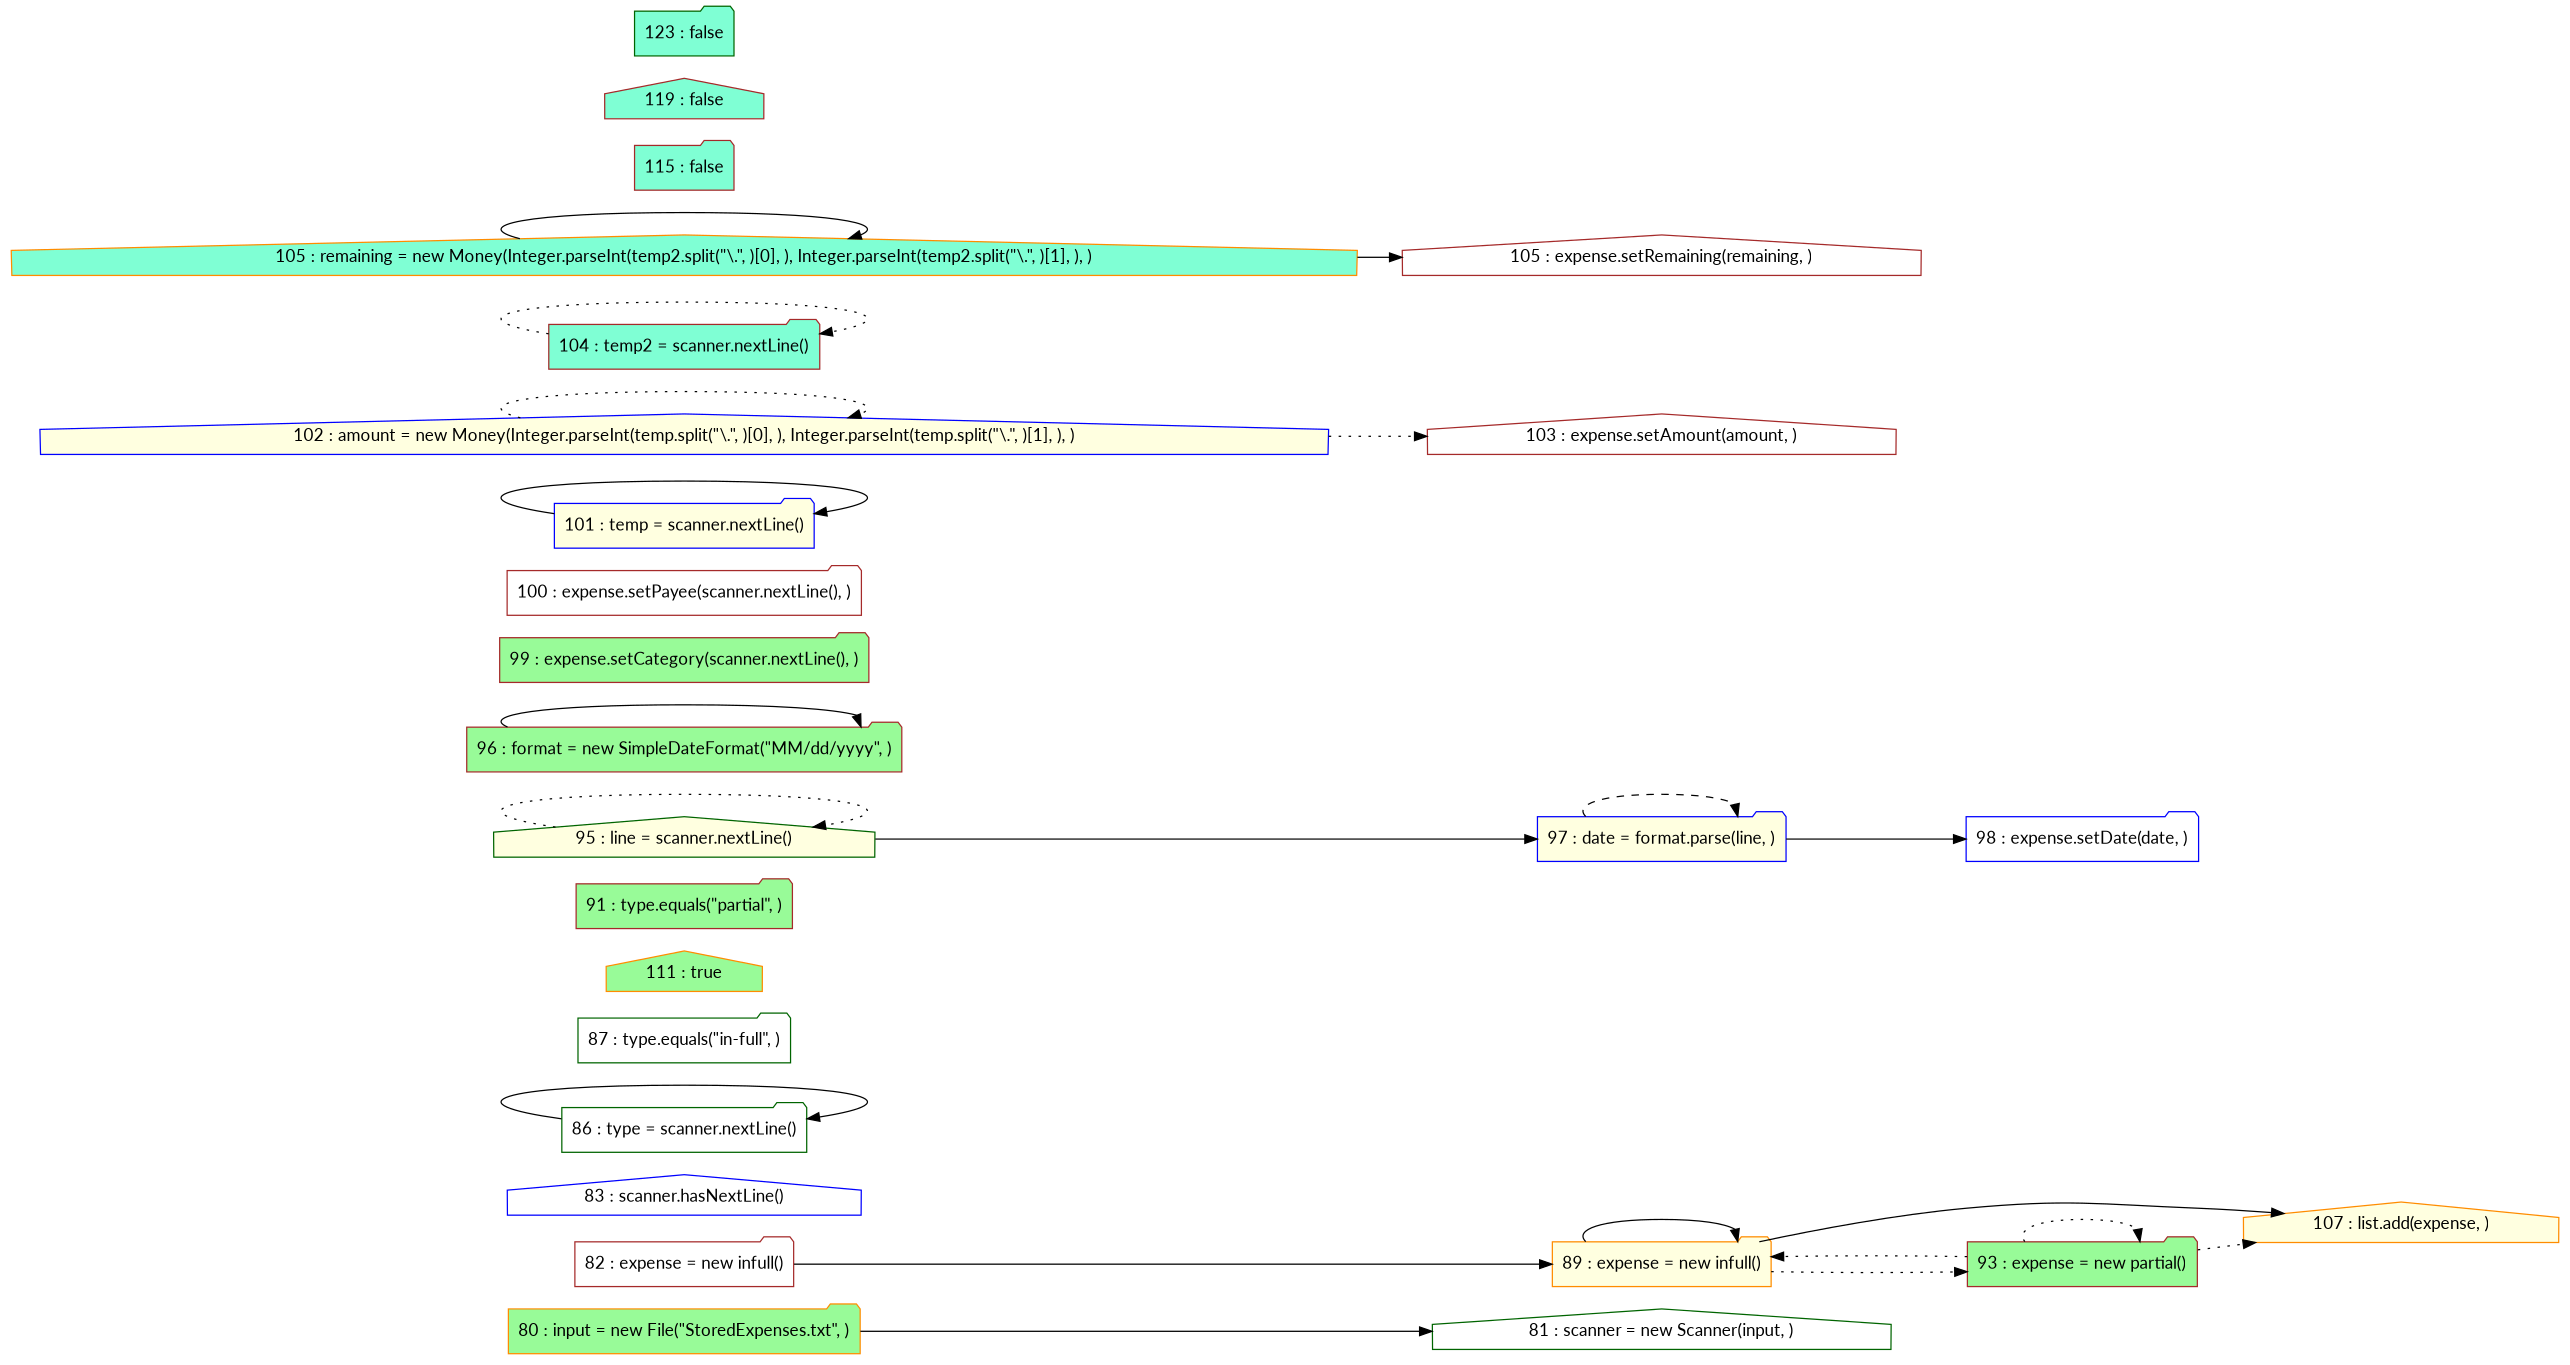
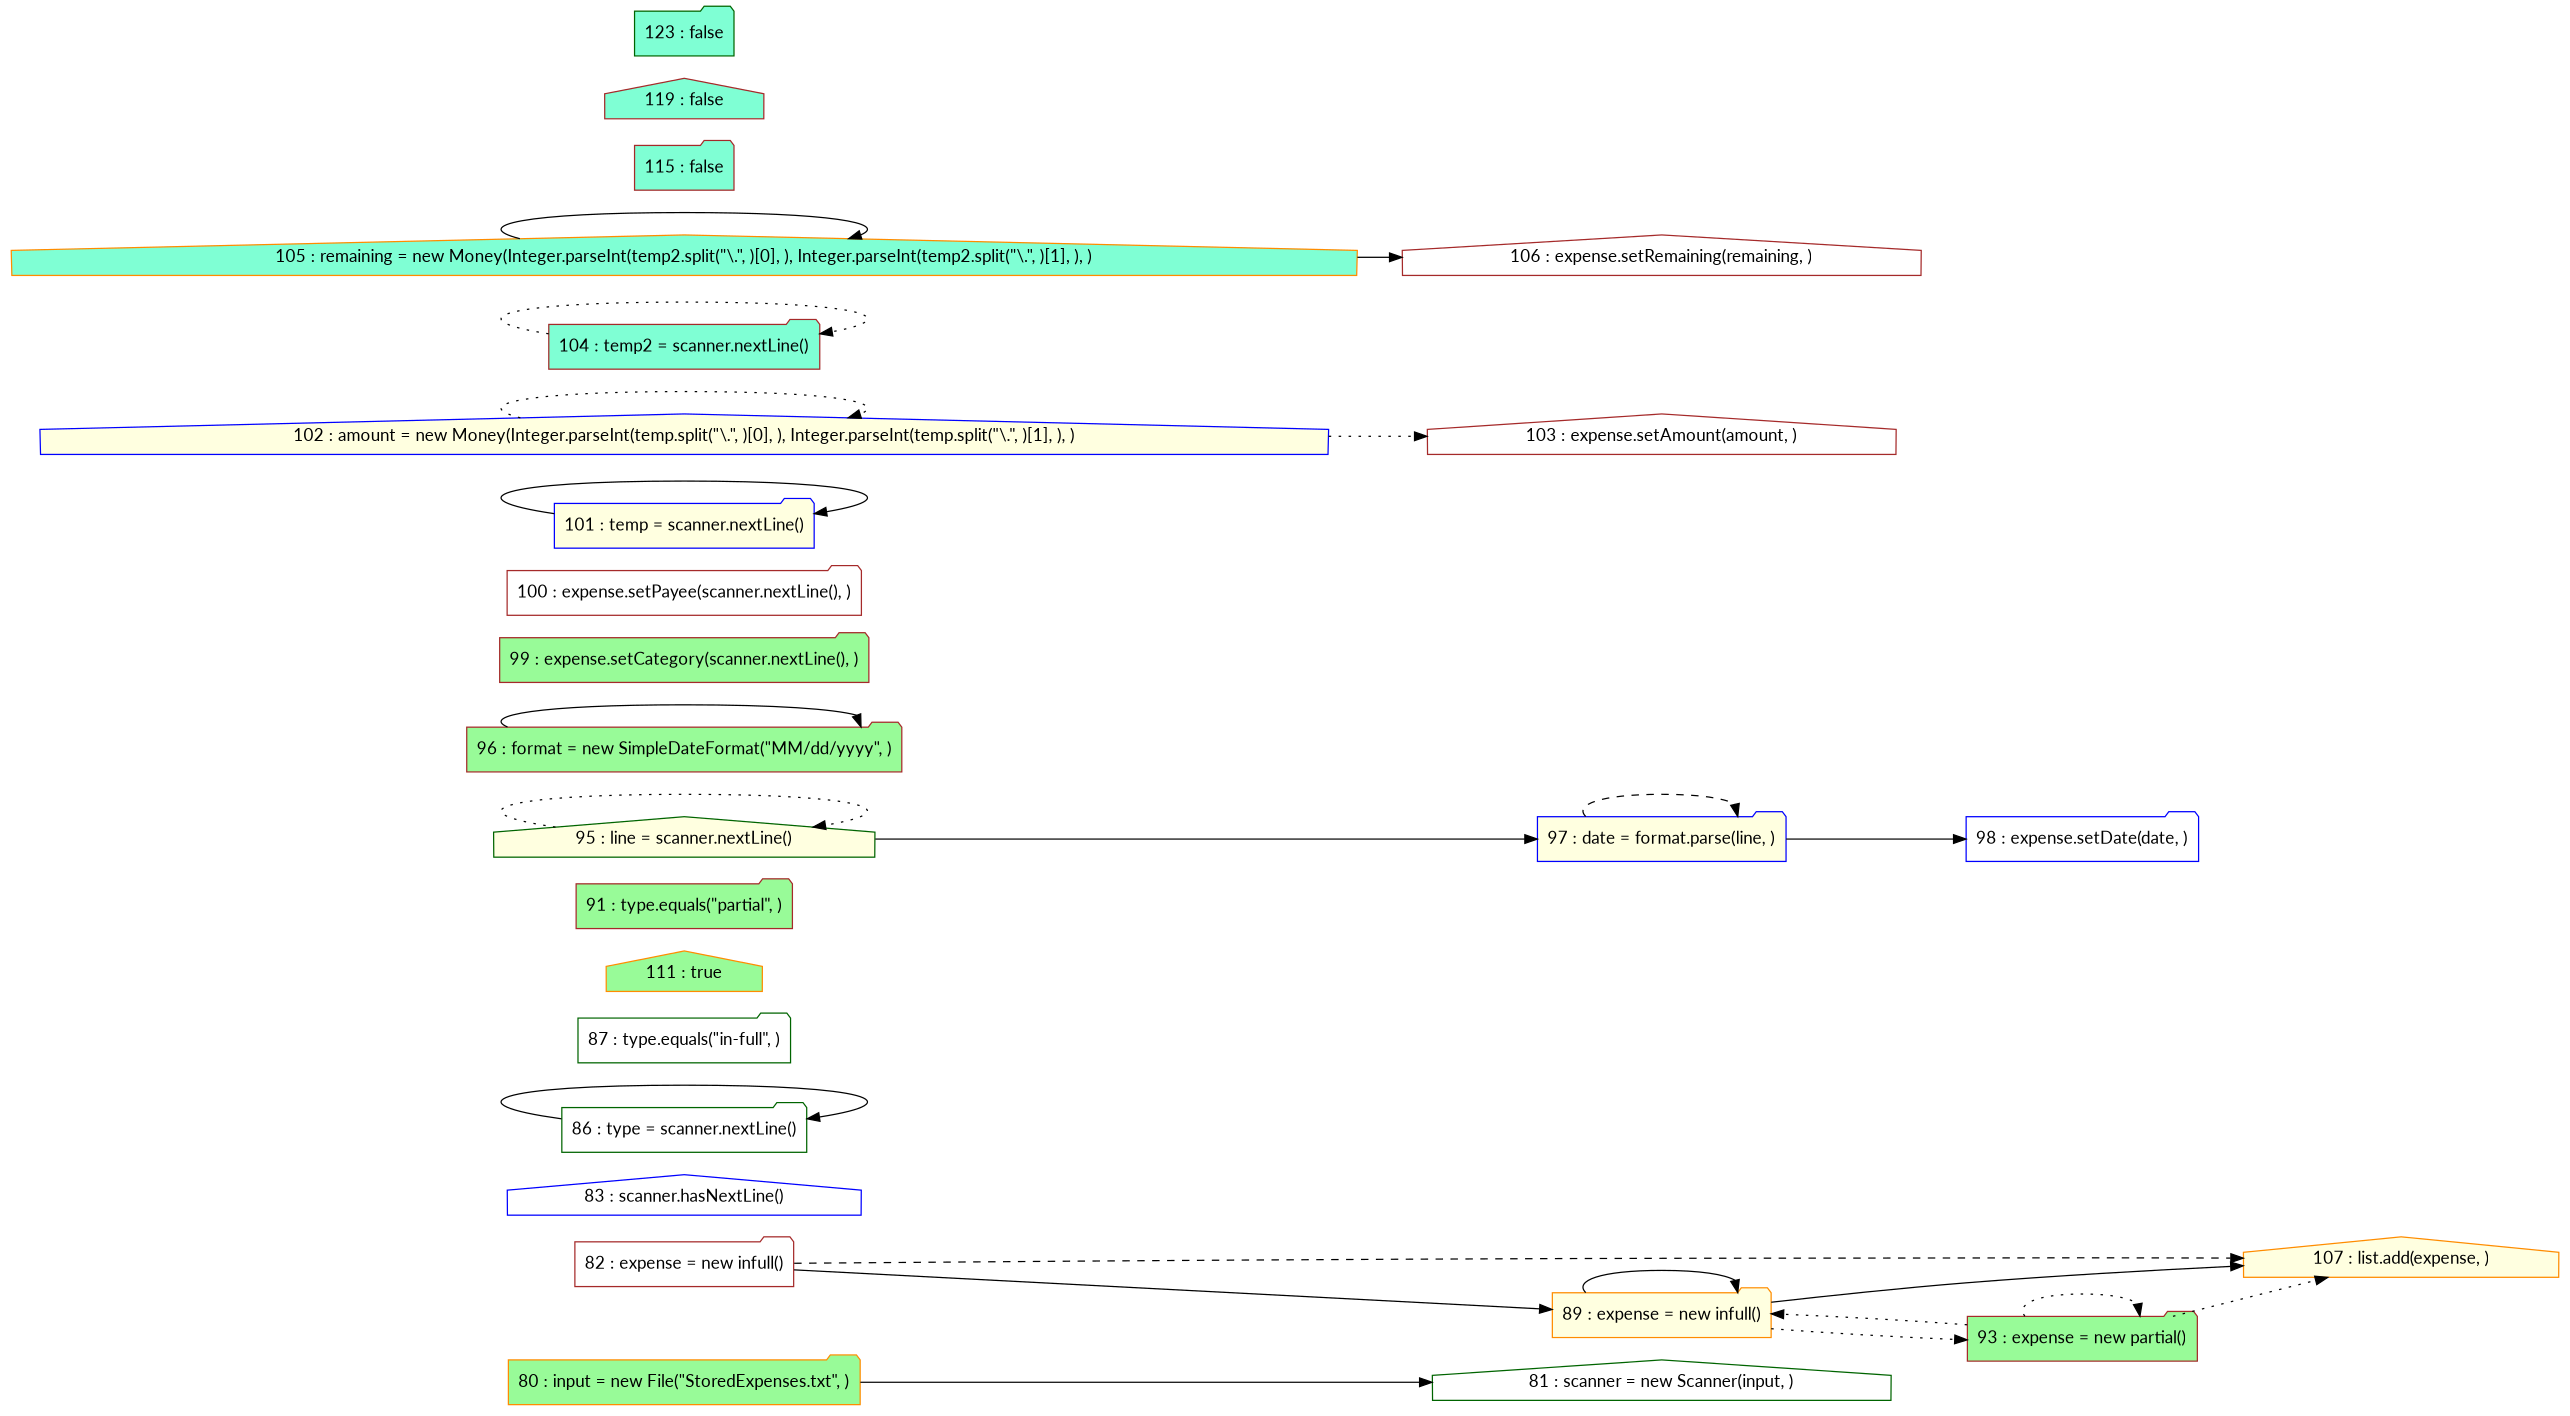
(1662, 257) -> (1662, 257)
none -> (1512, 1259)
